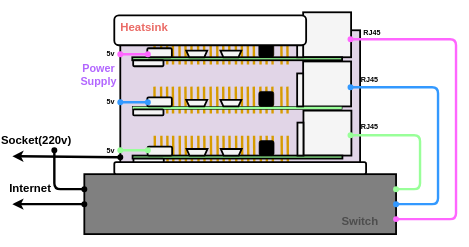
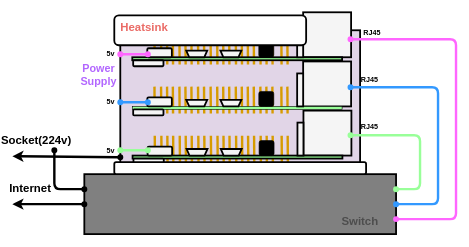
(36, 141) -> (36, 141)
